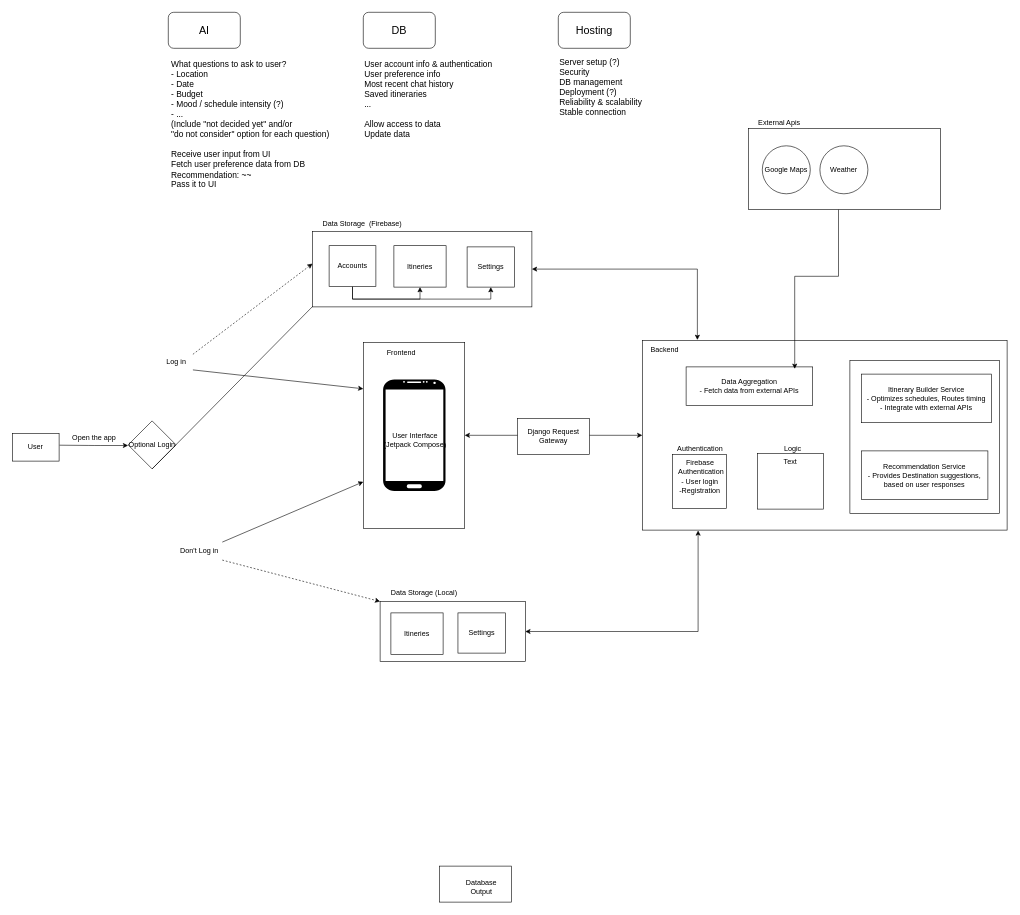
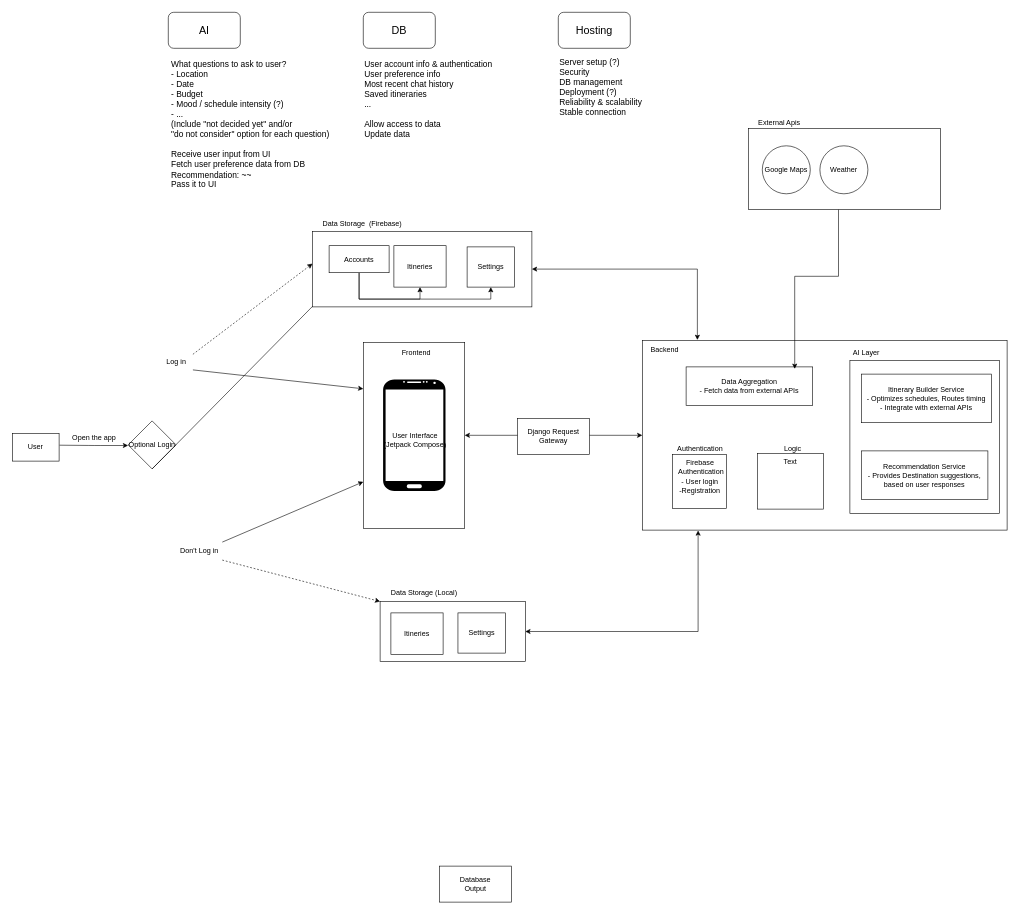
(353, 266) -> (359, 259)
(401, 353) -> (416, 353)
none -> (866, 353)
(482, 887) -> (476, 884)
